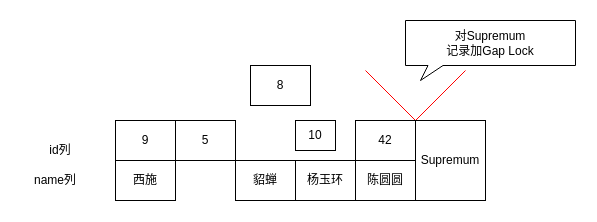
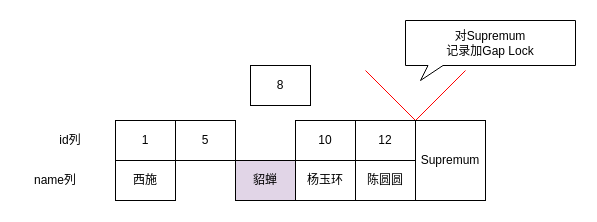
(316, 136) -> (326, 141)
(146, 141) -> (146, 141)
(386, 141) -> (386, 141)
(61, 151) -> (71, 141)
(266, 181) -> (266, 181)
